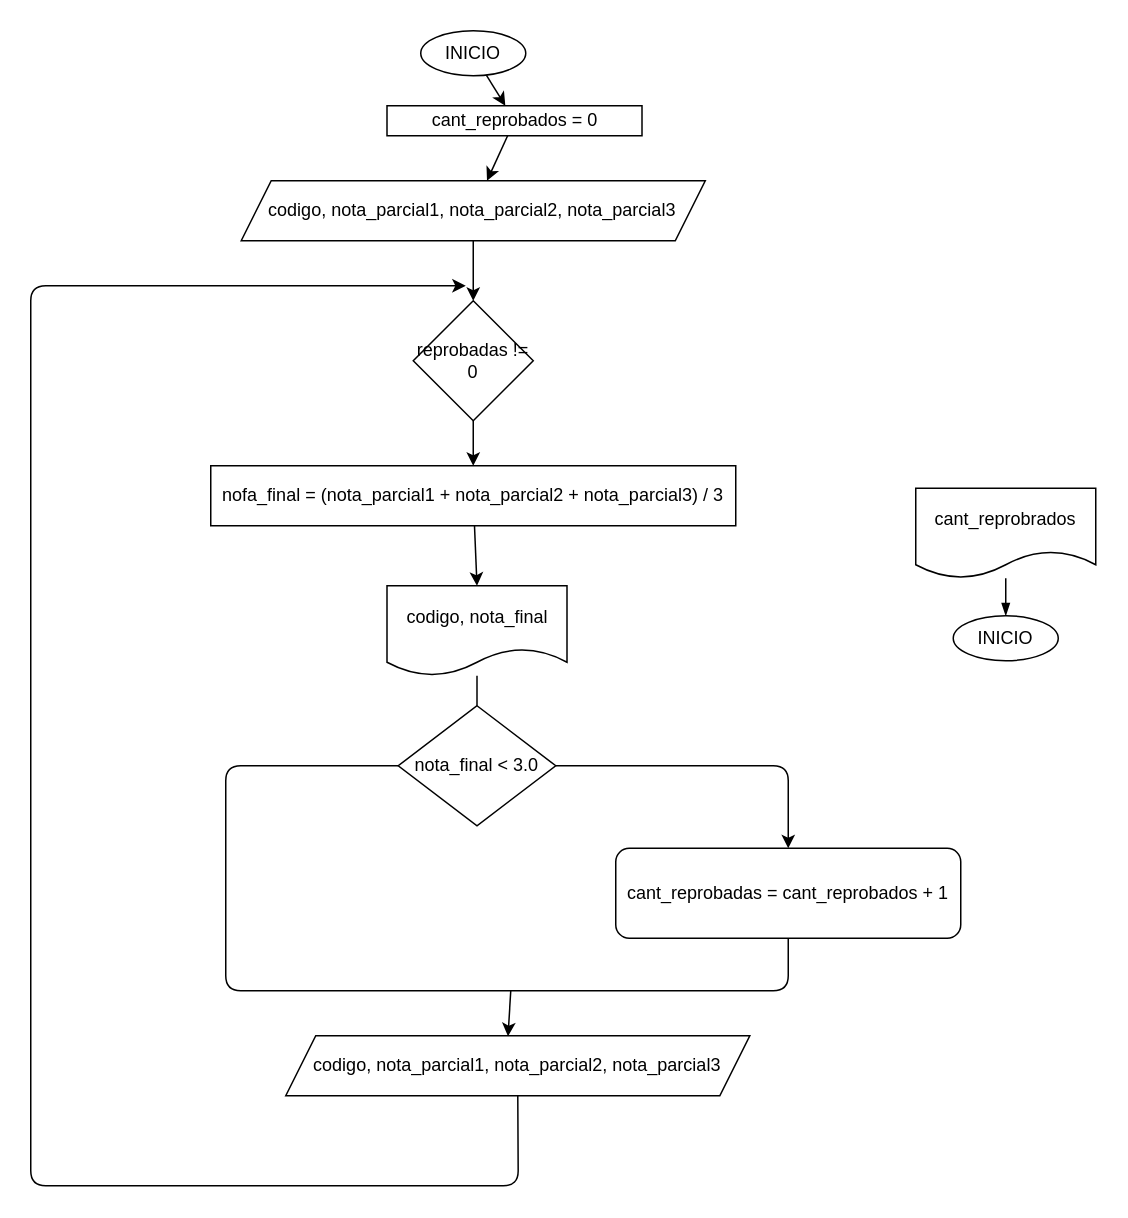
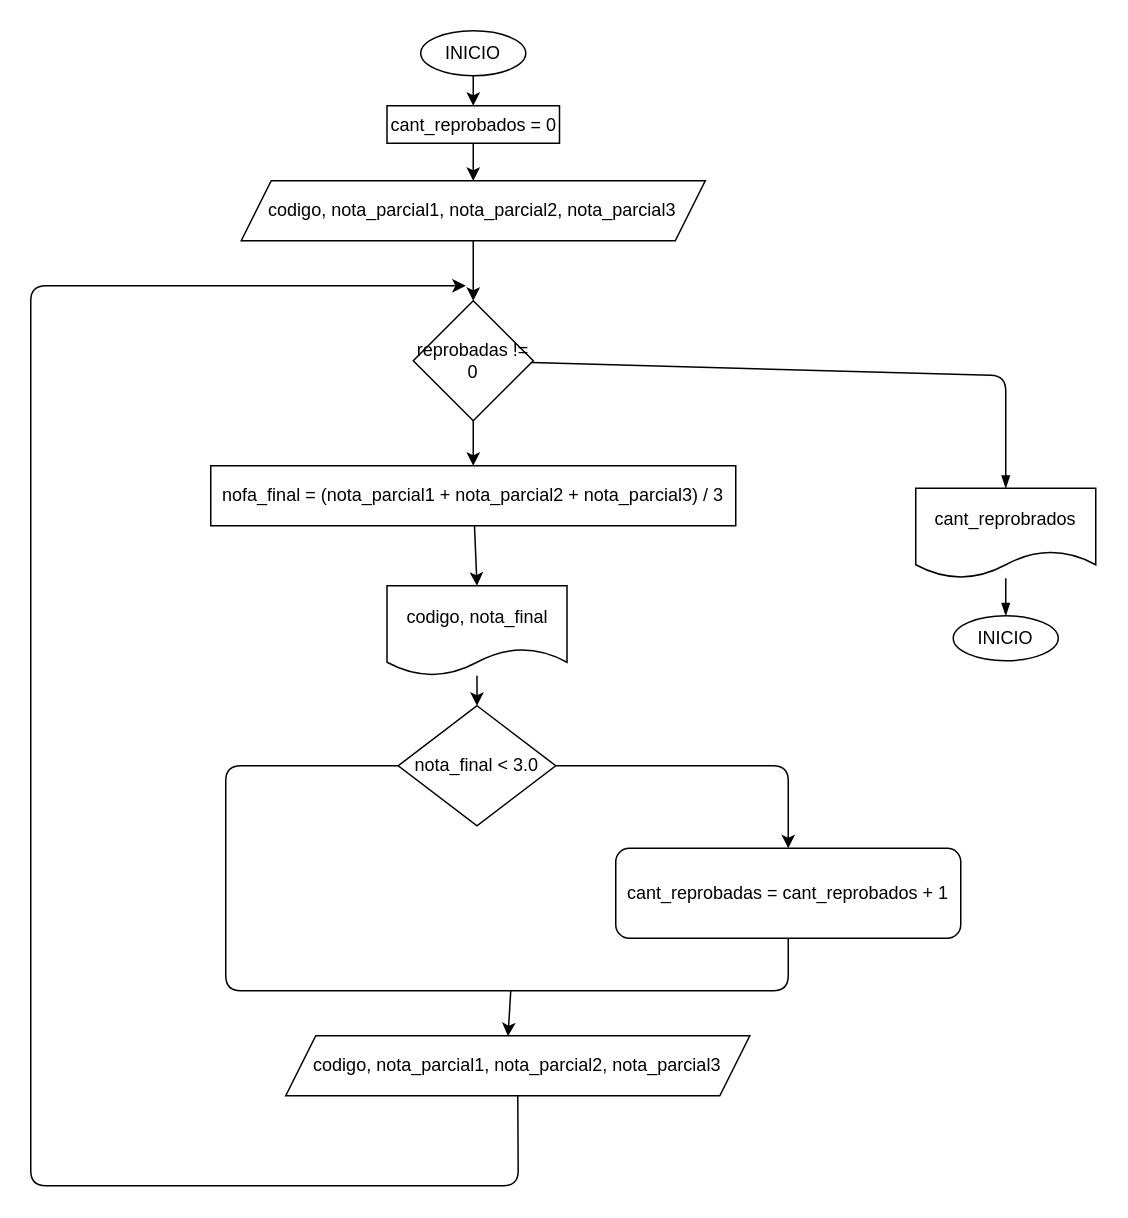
(515, 121) -> (473, 125)
none -> (814, 370)
(477, 698) -> (477, 694)
